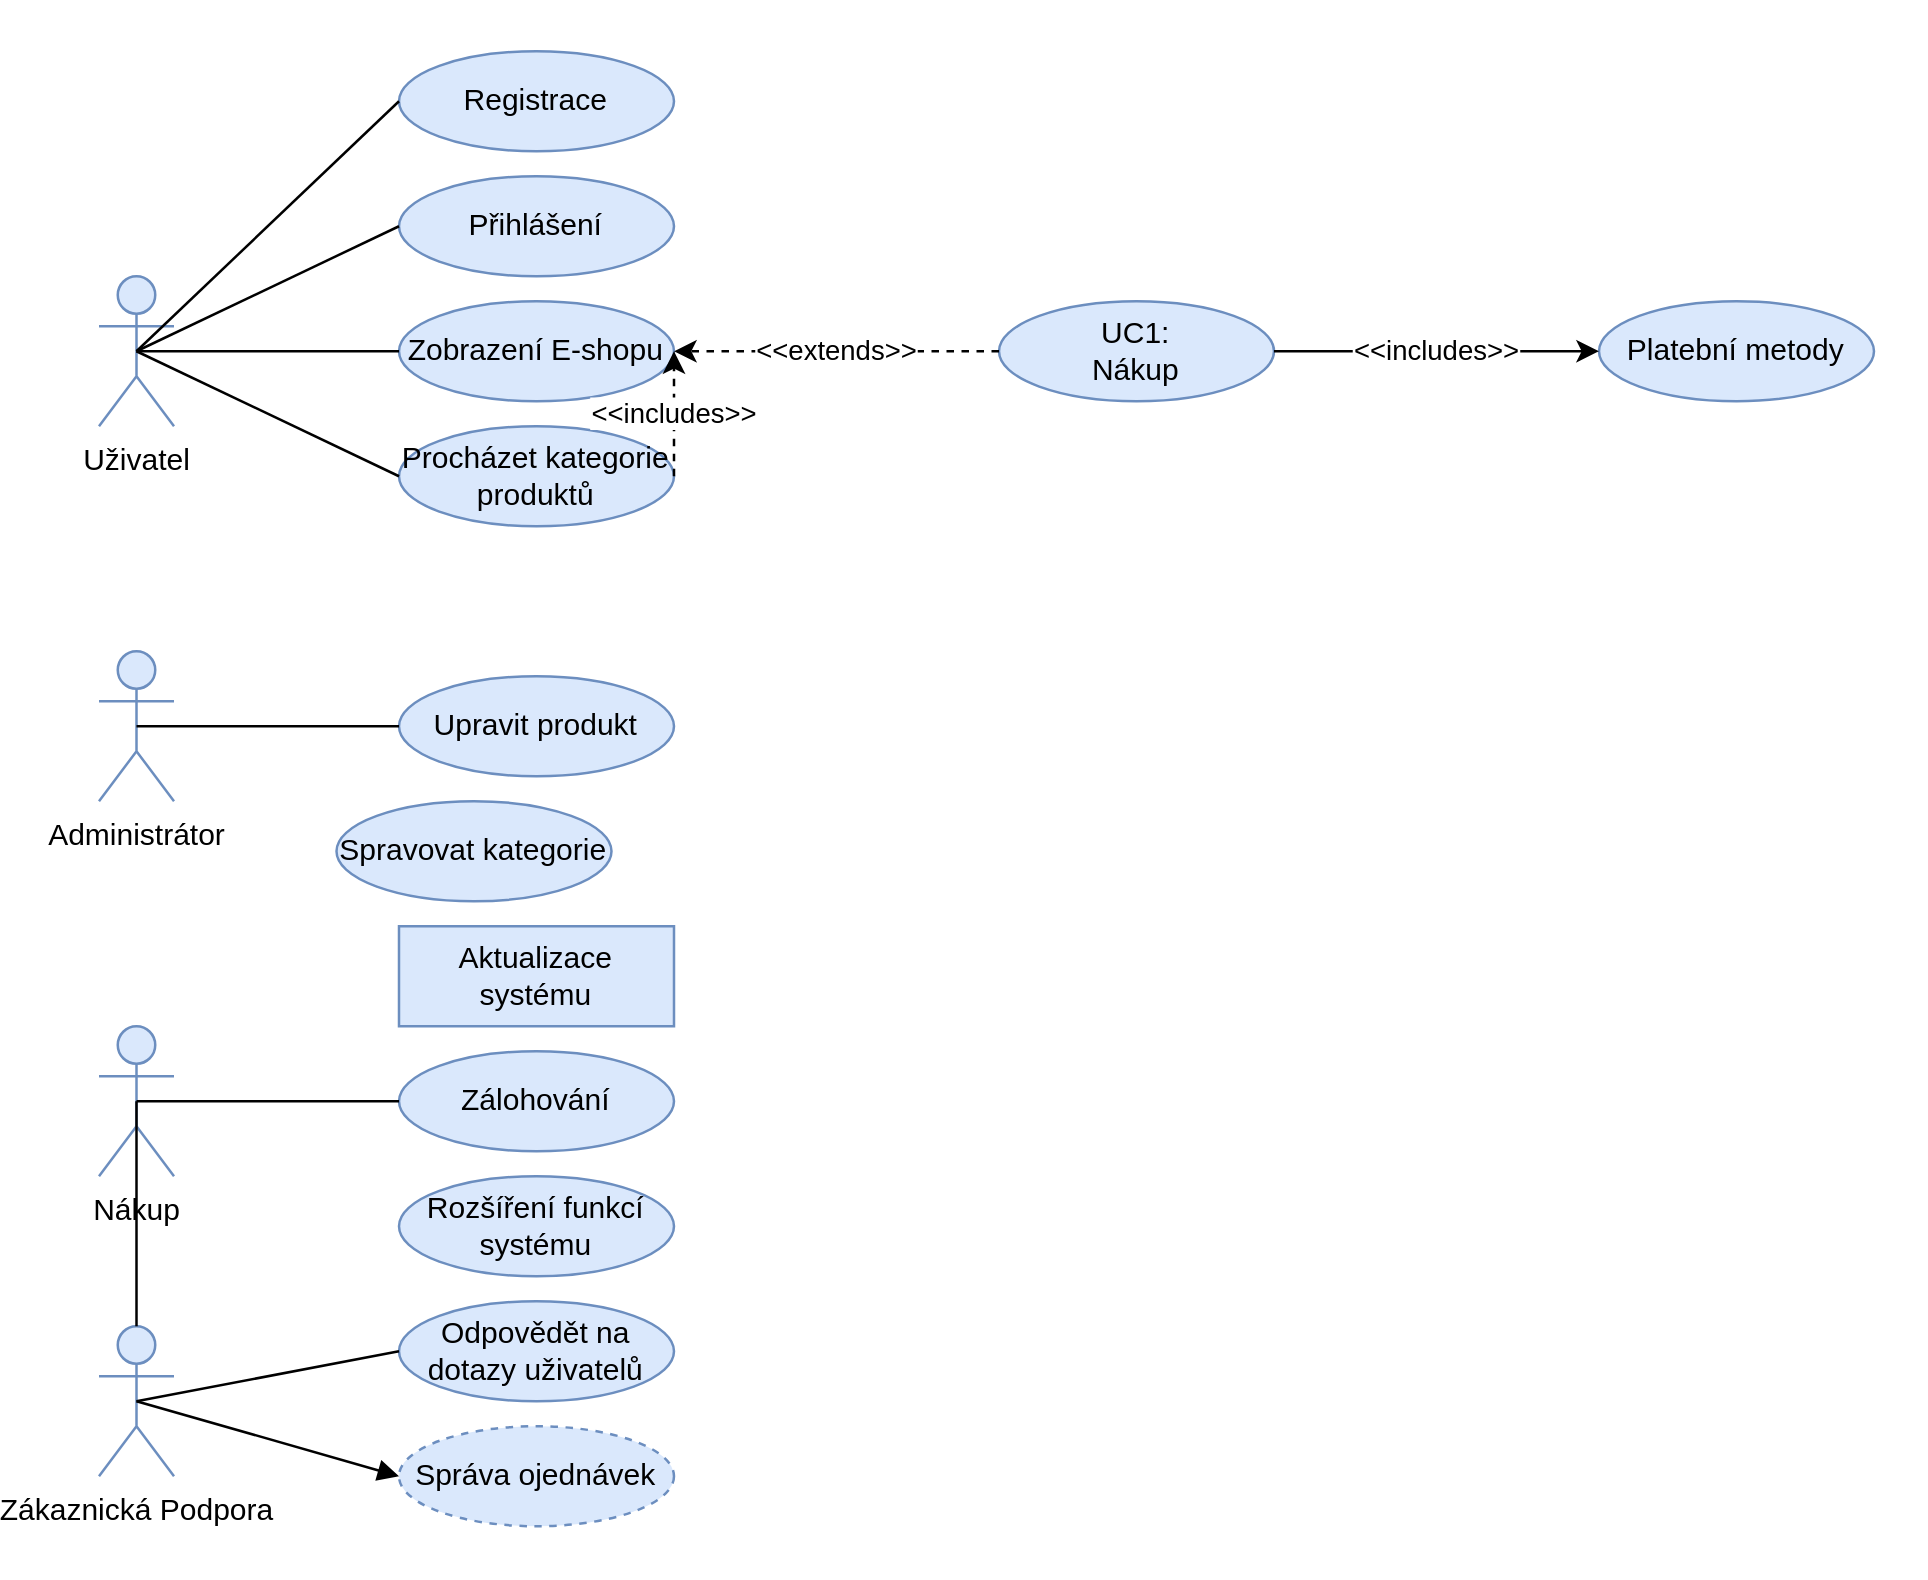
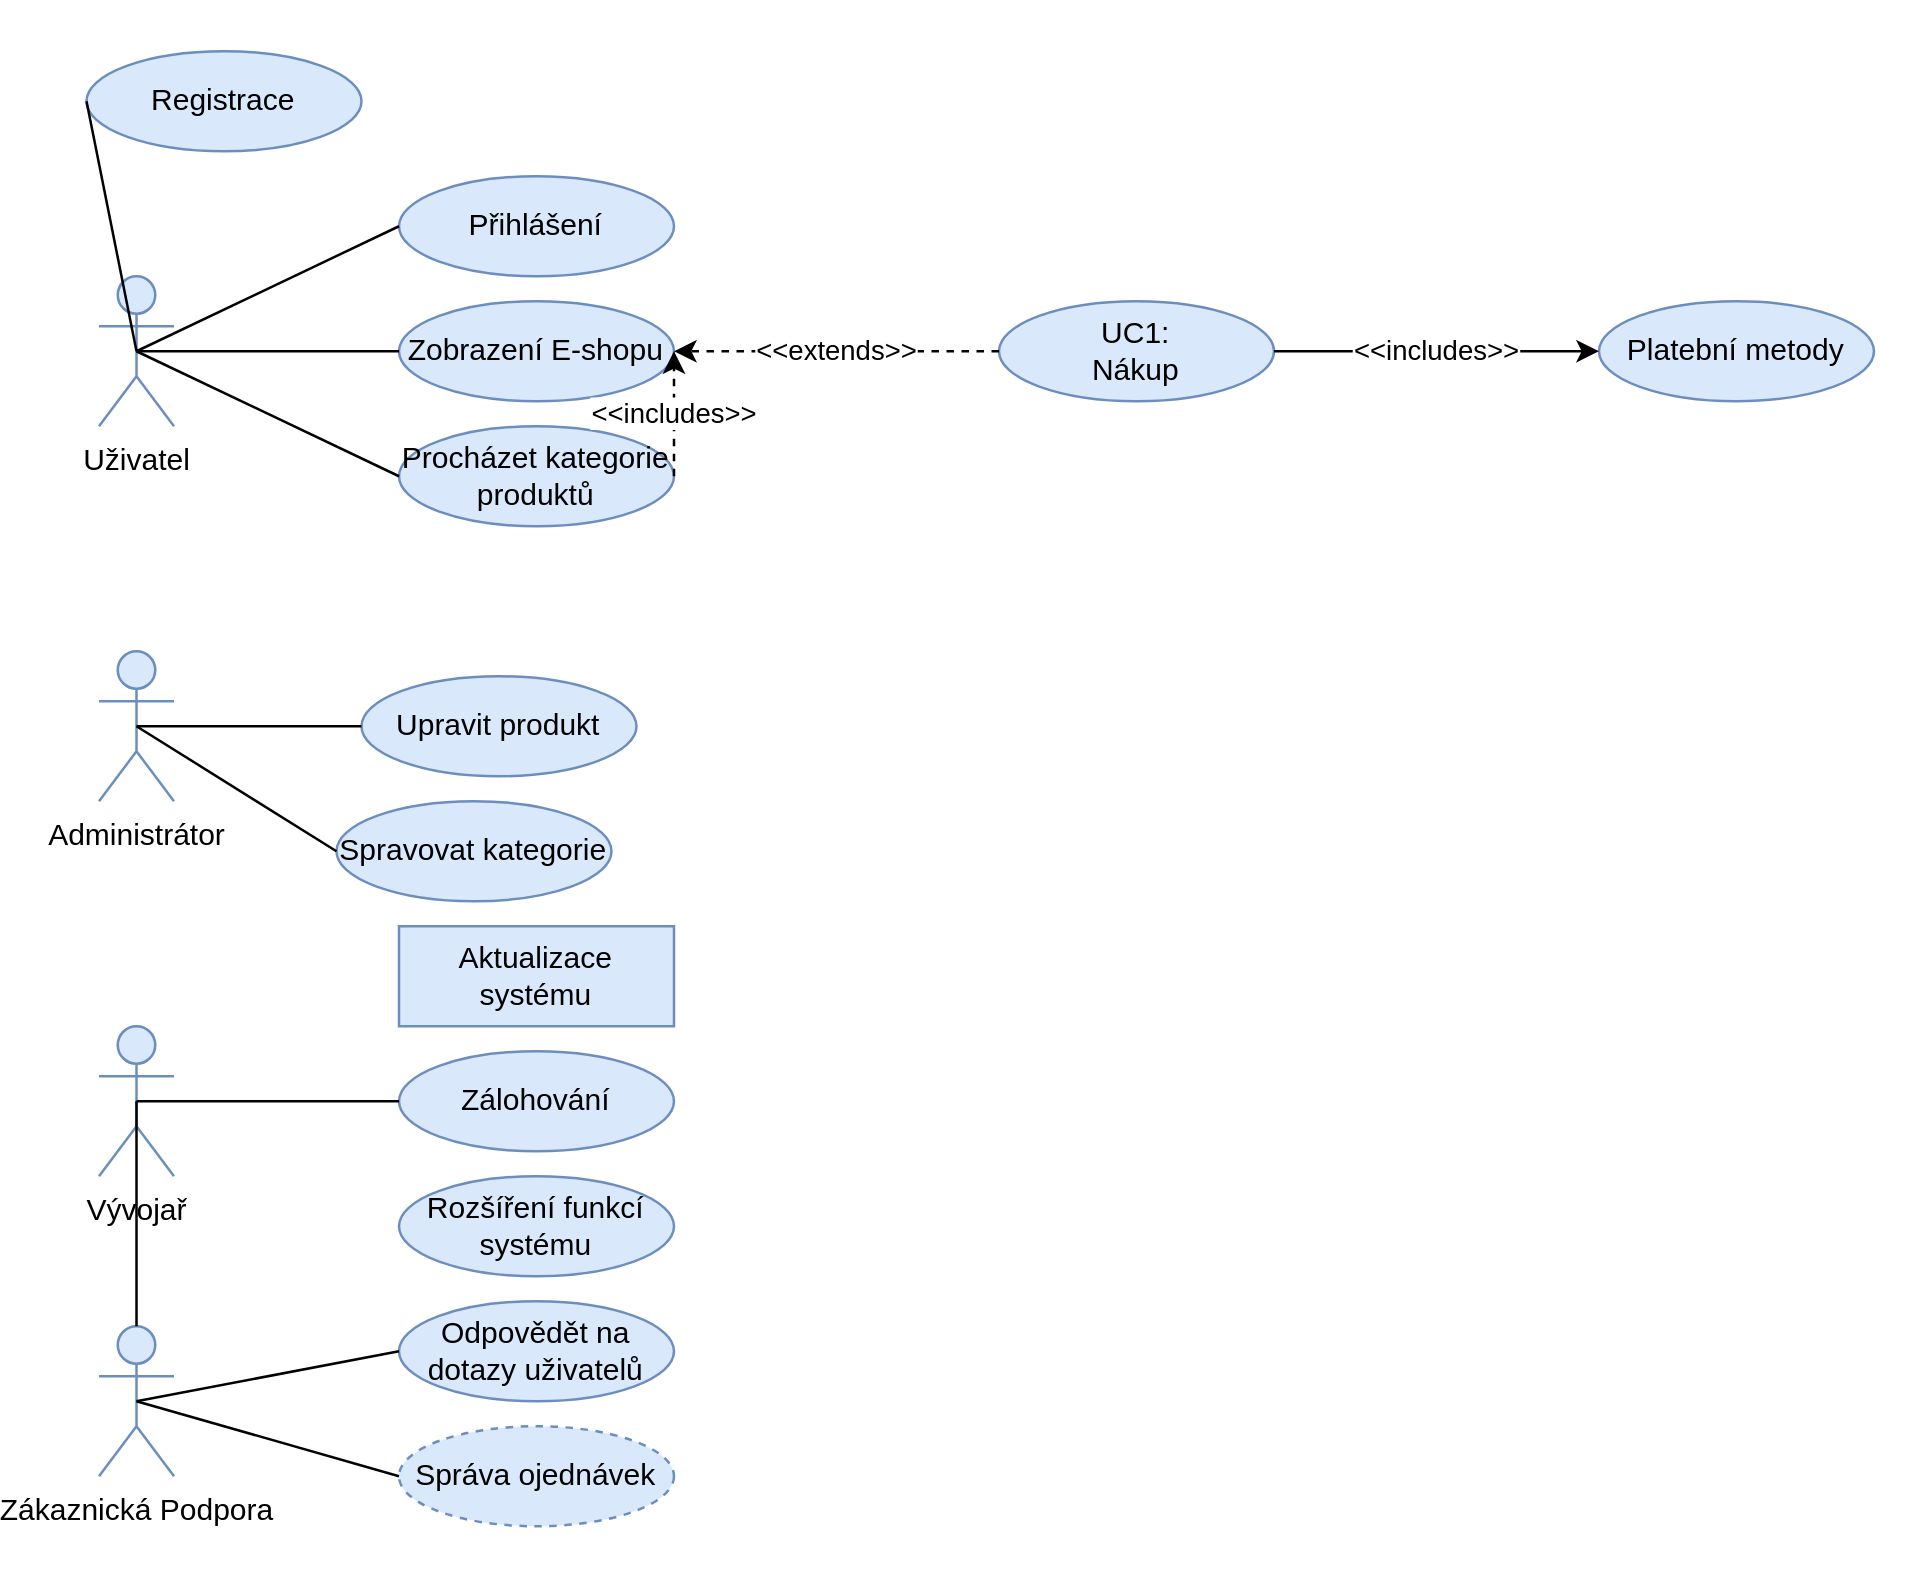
(536, 101) -> (224, 101)
(536, 726) -> (499, 726)
none -> (244, 794)
(138, 1212) -> (138, 1212)
(377, 1470) -> (387, 1473)
